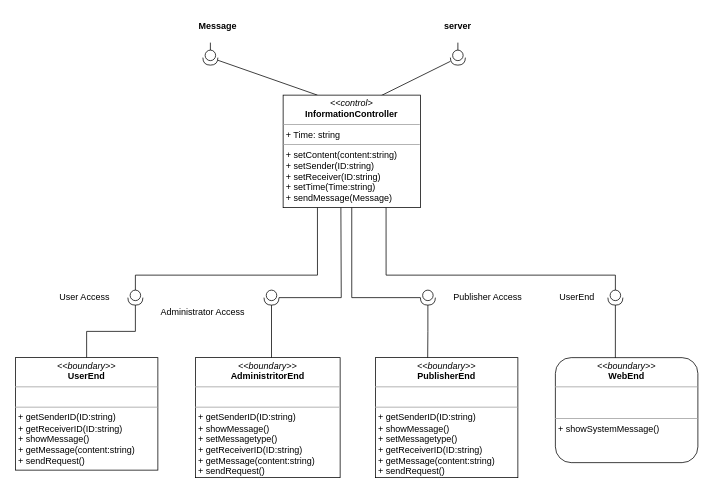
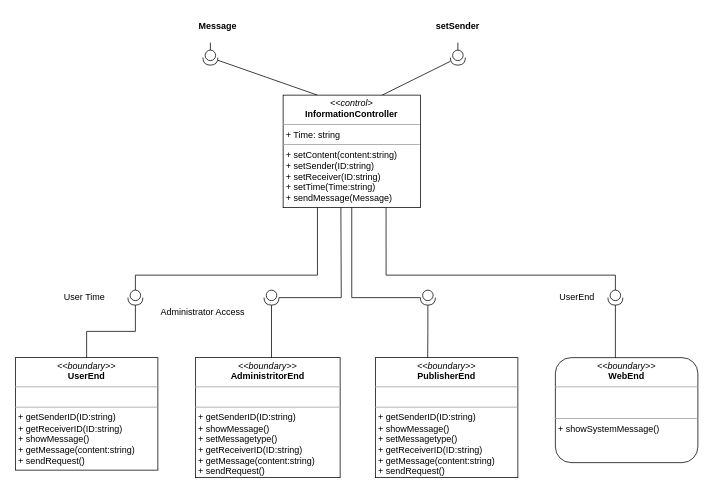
(458, 26) -> (458, 26)
(85, 297) -> (85, 297)
(488, 297) -> none
